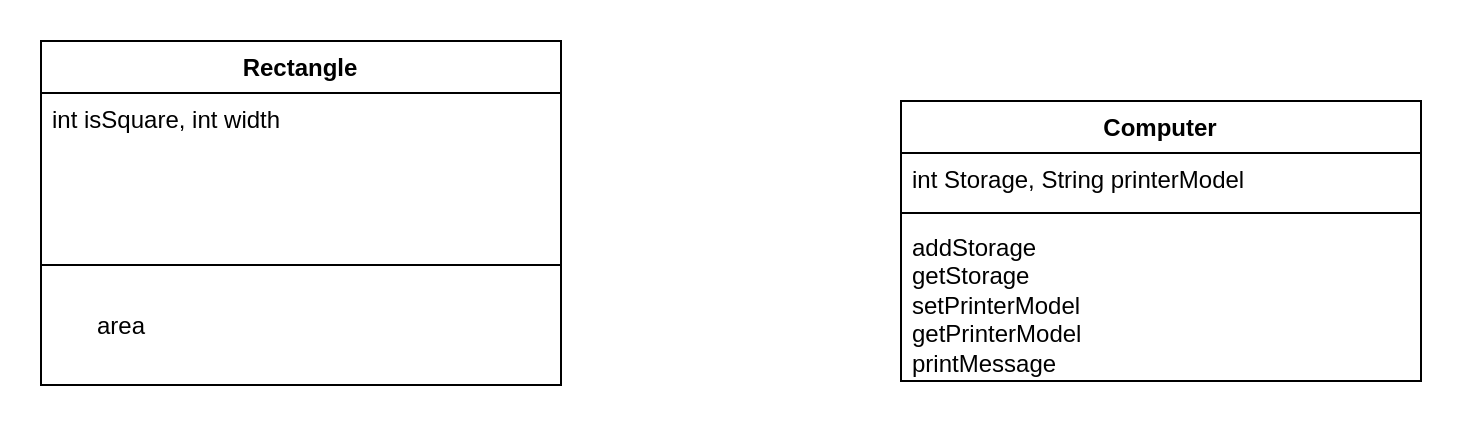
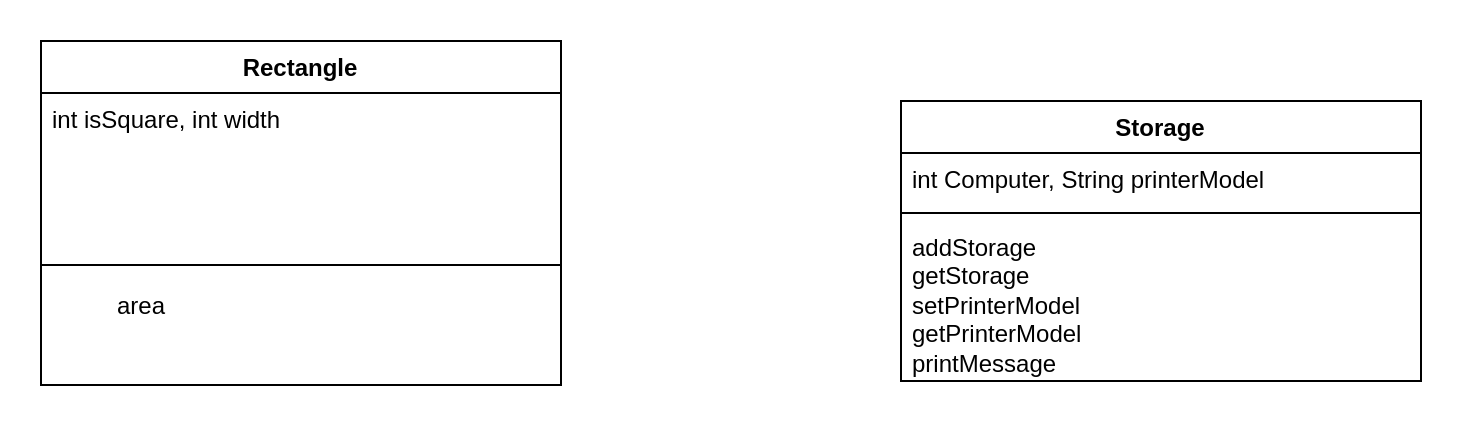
(1161, 129) -> (1161, 129)
(1103, 181) -> (1110, 181)
(121, 327) -> (141, 307)
